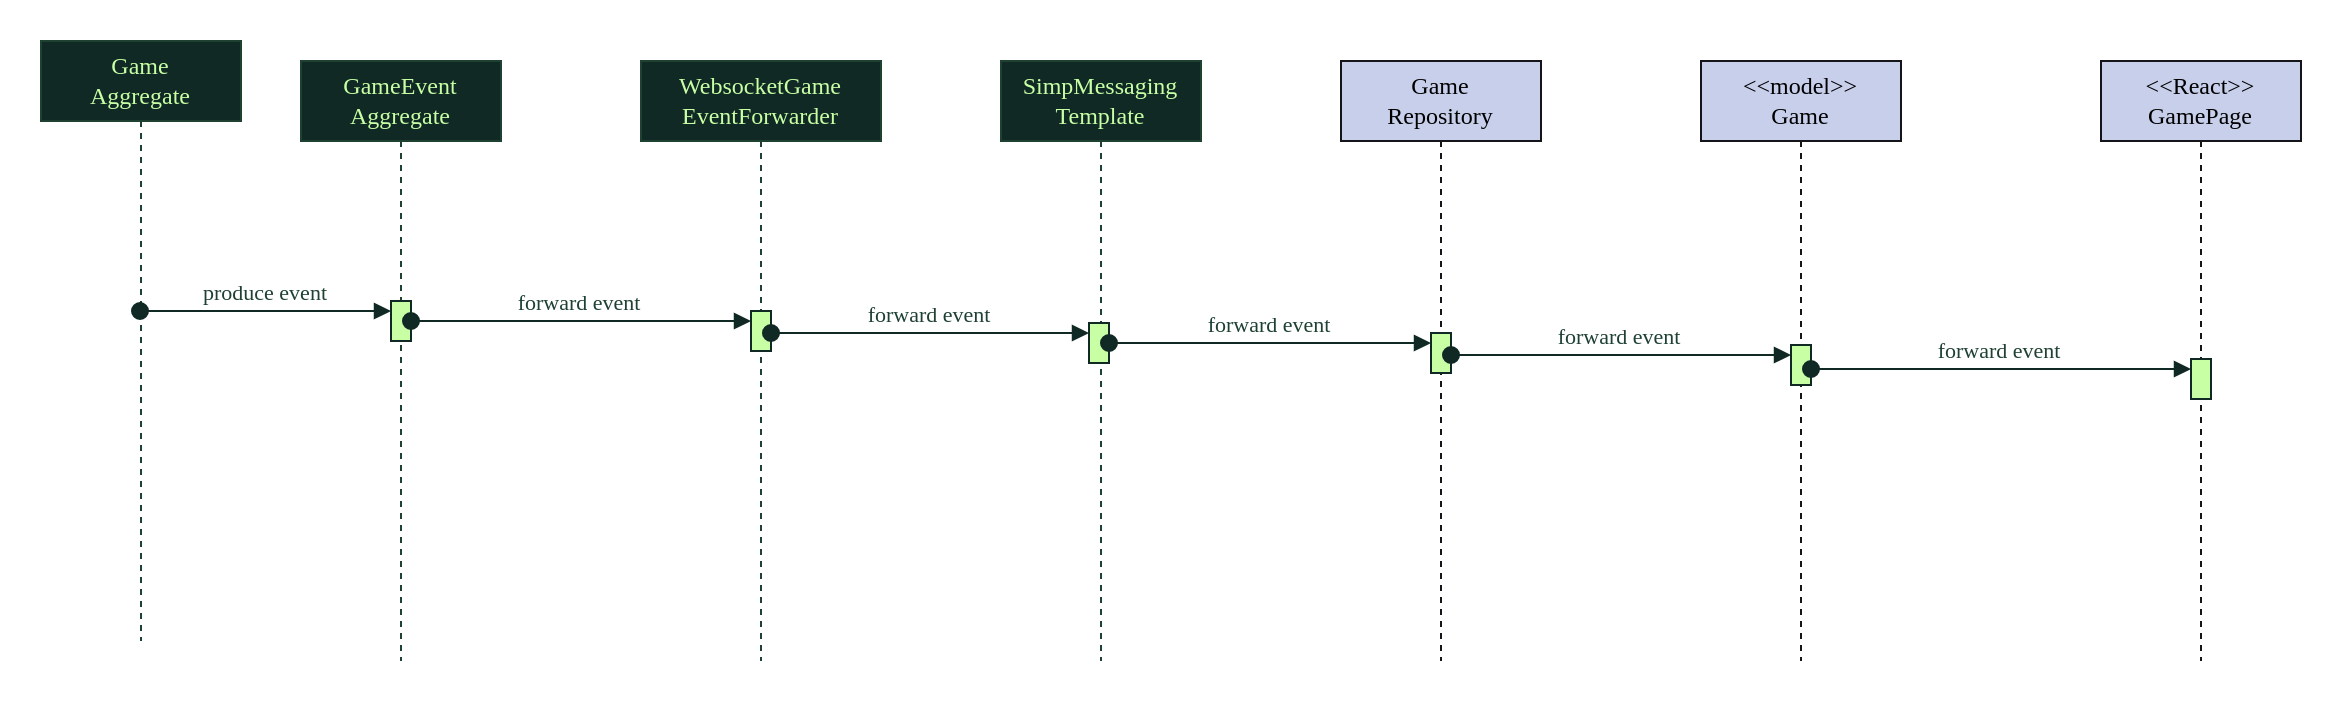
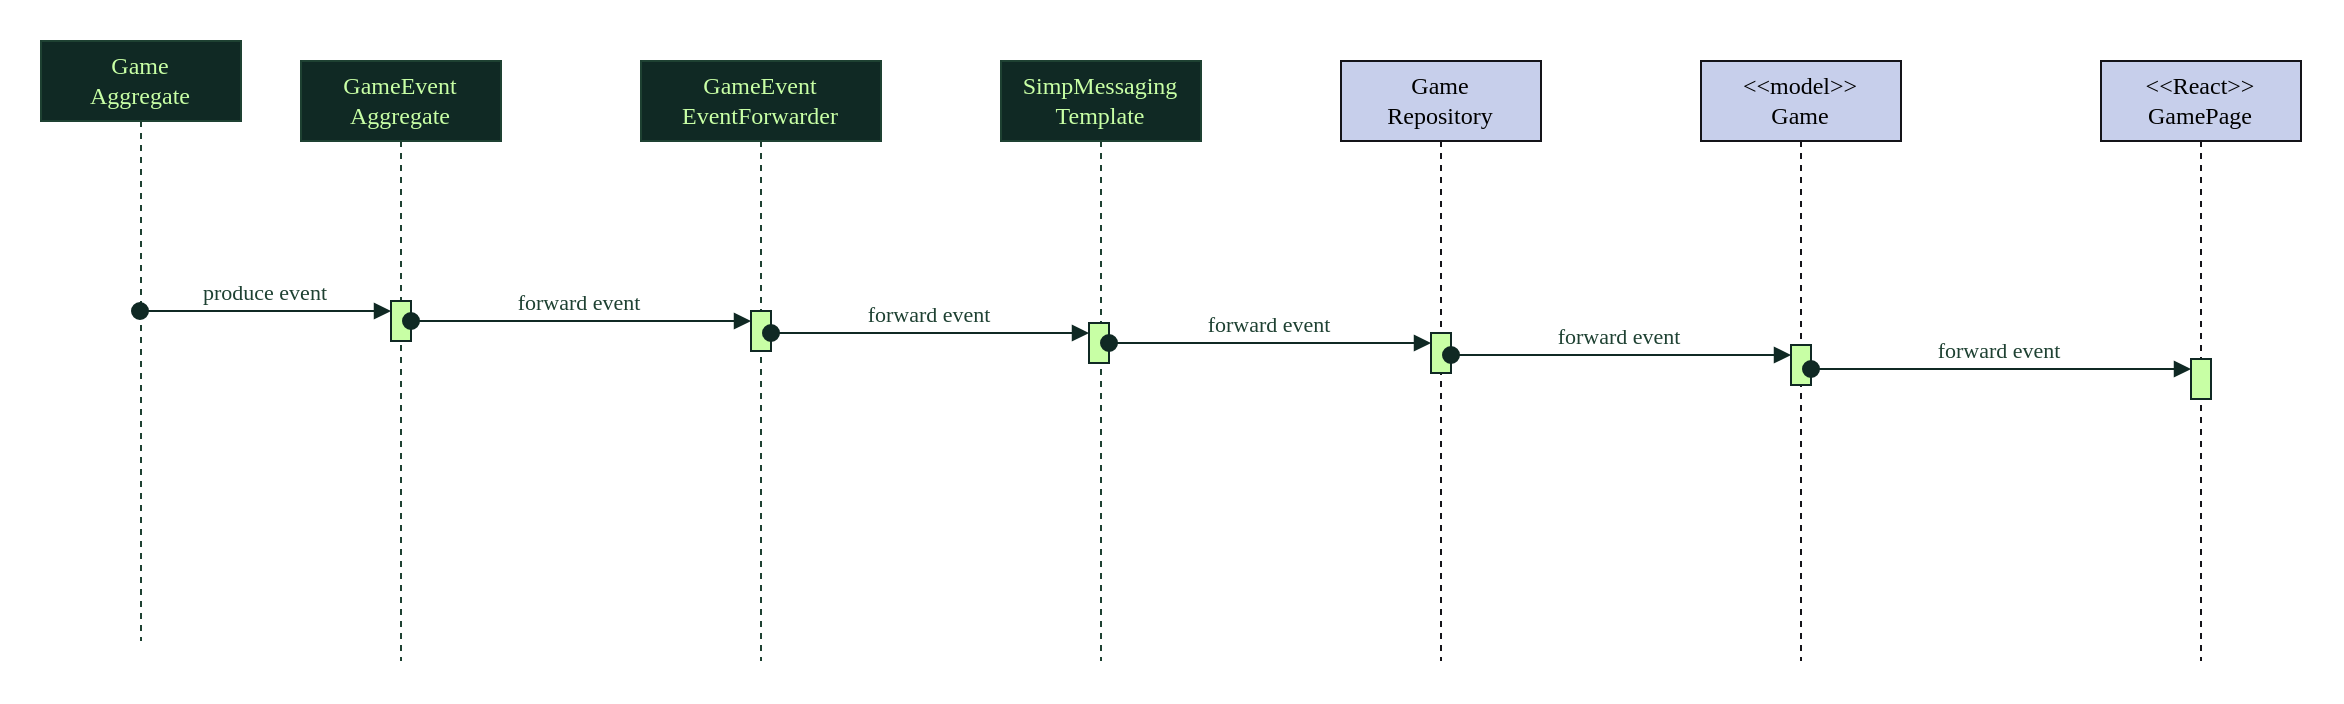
(761, 101) -> (761, 101)
